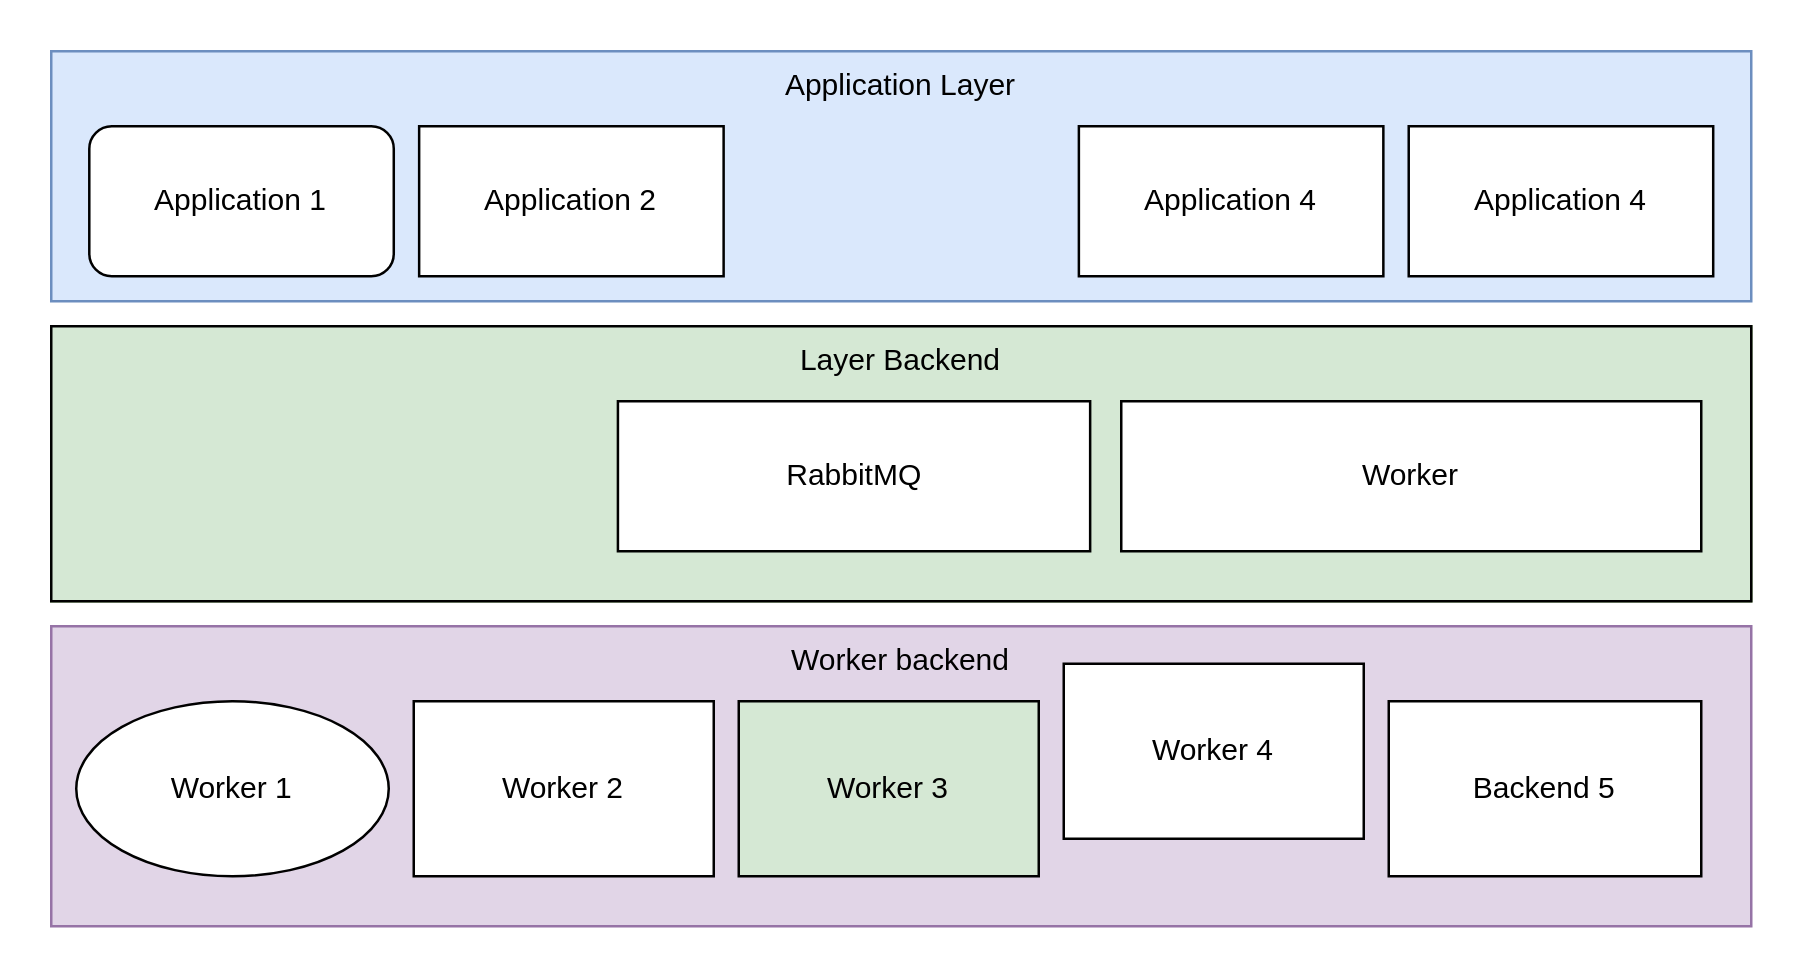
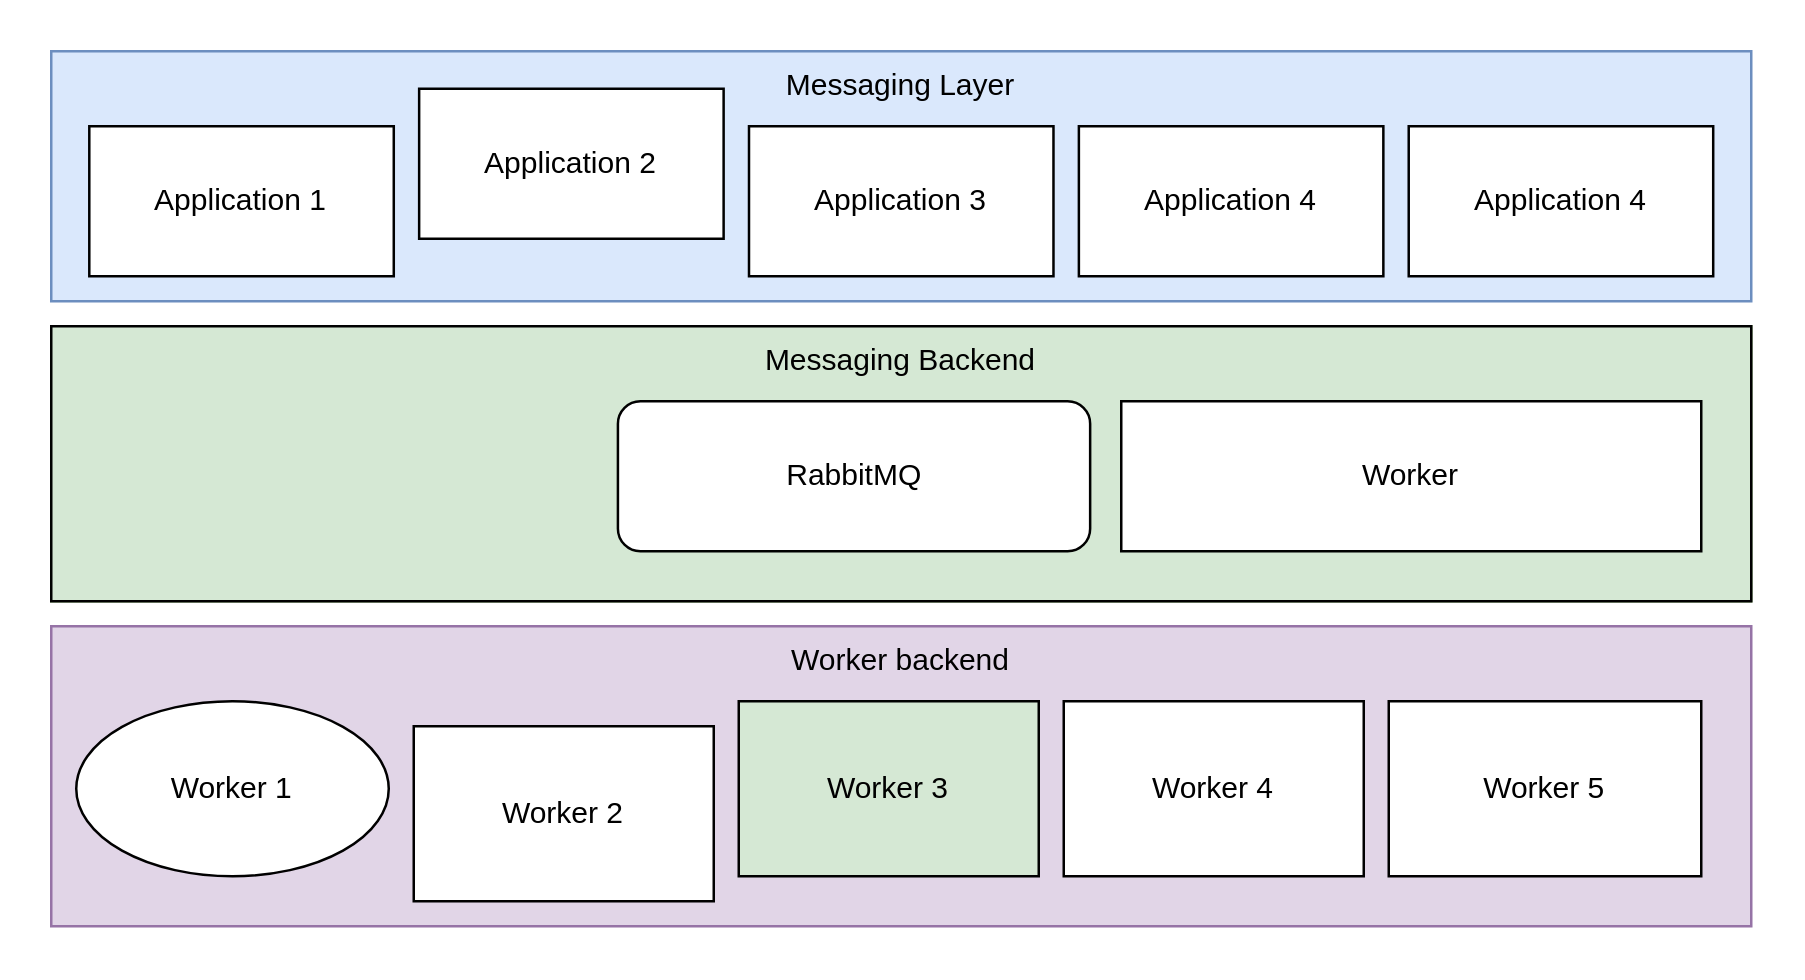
(901, 87) -> (901, 87)
(242, 201) -> (242, 201)
(571, 201) -> (571, 164)
none -> (901, 201)
(901, 362) -> (901, 362)
(854, 476) -> (854, 476)
(1214, 751) -> (1214, 789)
(564, 789) -> (564, 814)
(1545, 789) -> (1545, 789)
